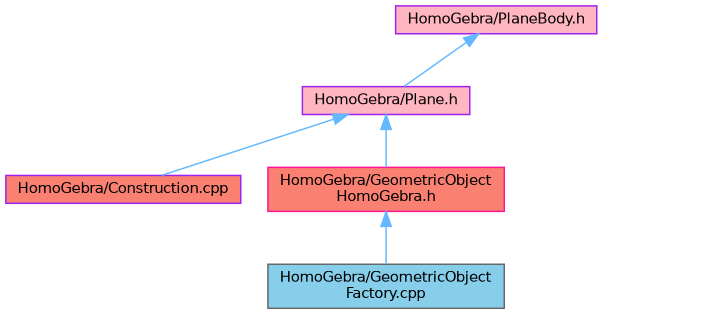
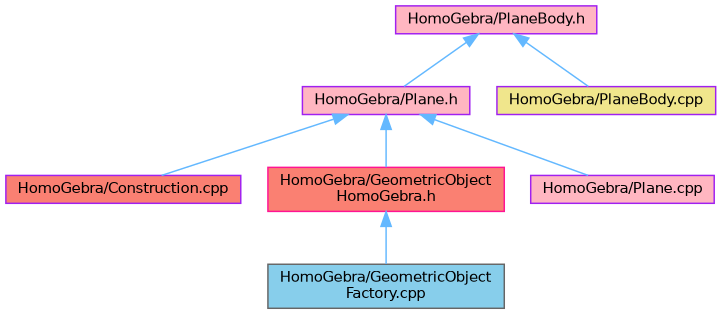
none -> (606, 101)
none -> (622, 189)
